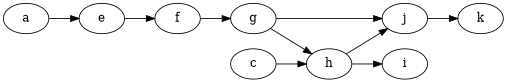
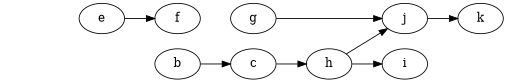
(26, 19) -> none
(211, 19) -> none
(288, 39) -> none
none -> (178, 64)
